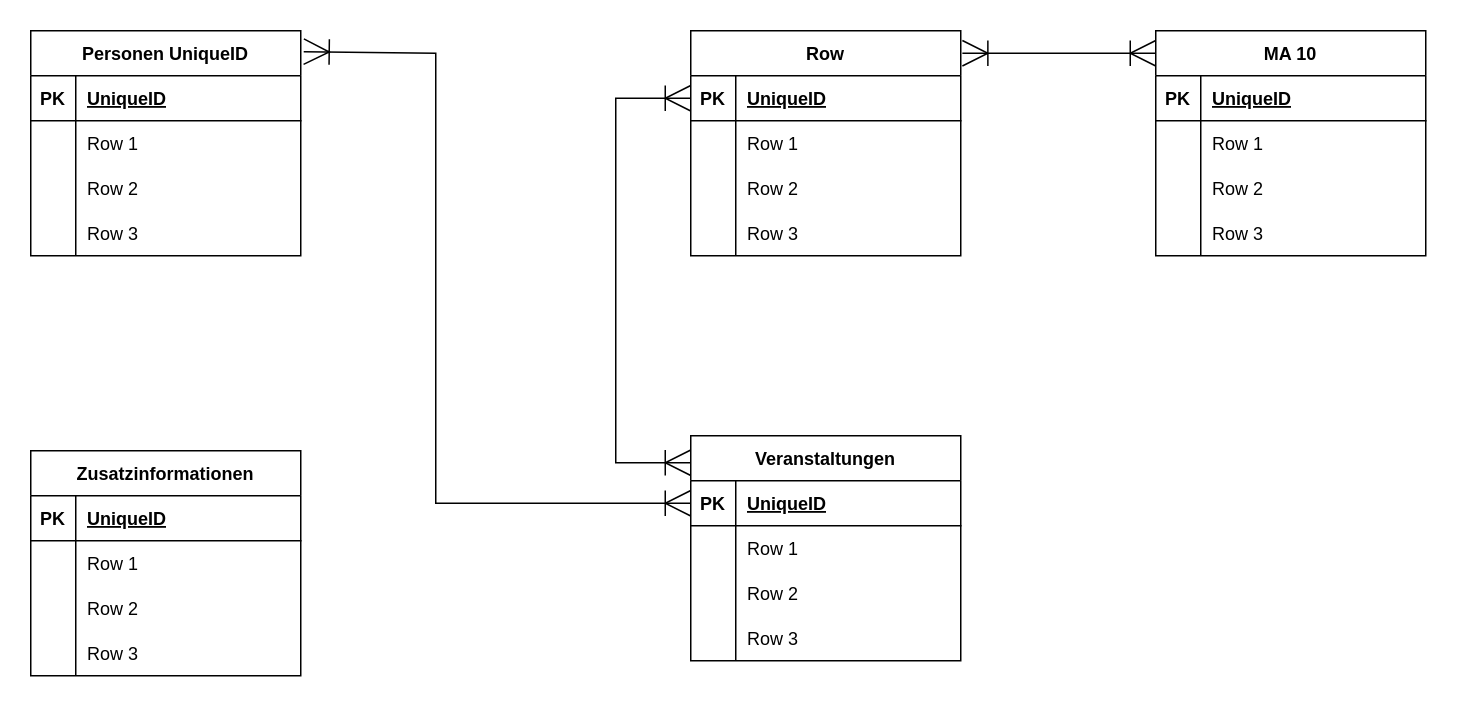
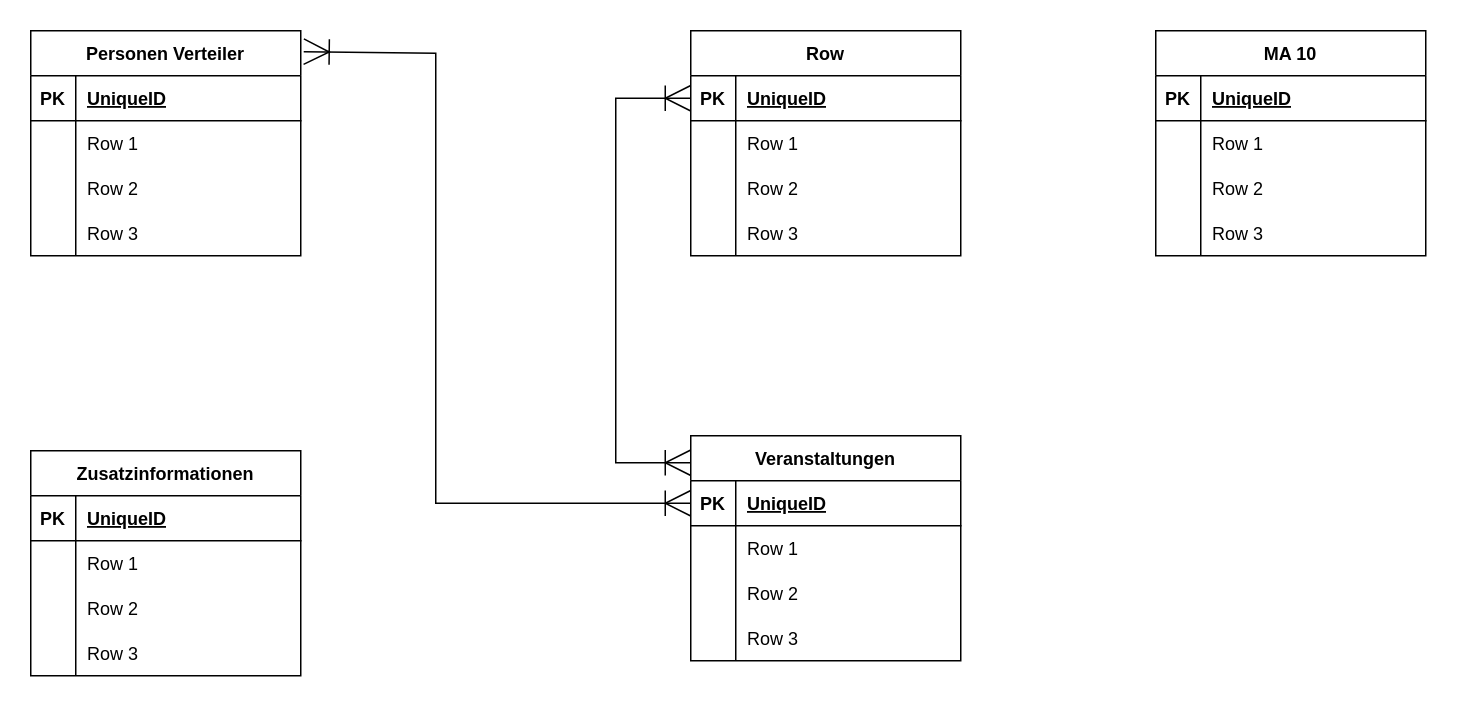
(1060, 53) -> none
(165, 54) -> (165, 54)
